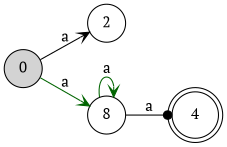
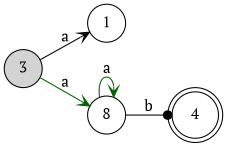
(107, 23) -> (107, 23)
(23, 69) -> (23, 69)
(149, 107) -> (149, 107)
